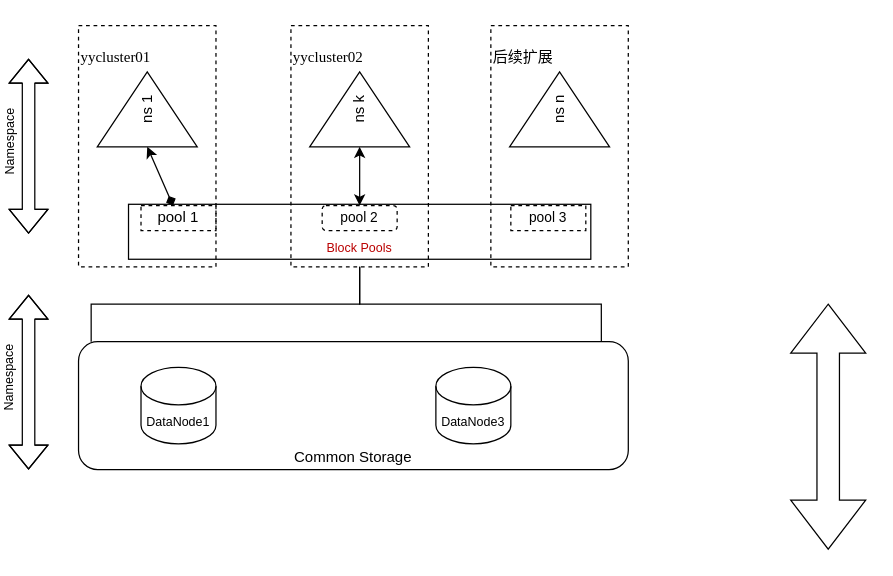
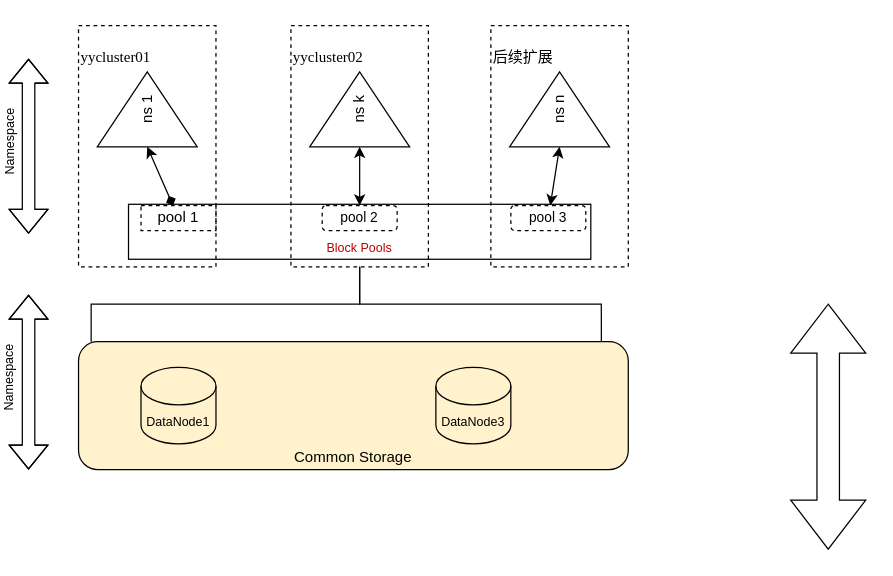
none -> (555, 176)
(548, 218) -> (548, 218)
(353, 406) -> (353, 406)
